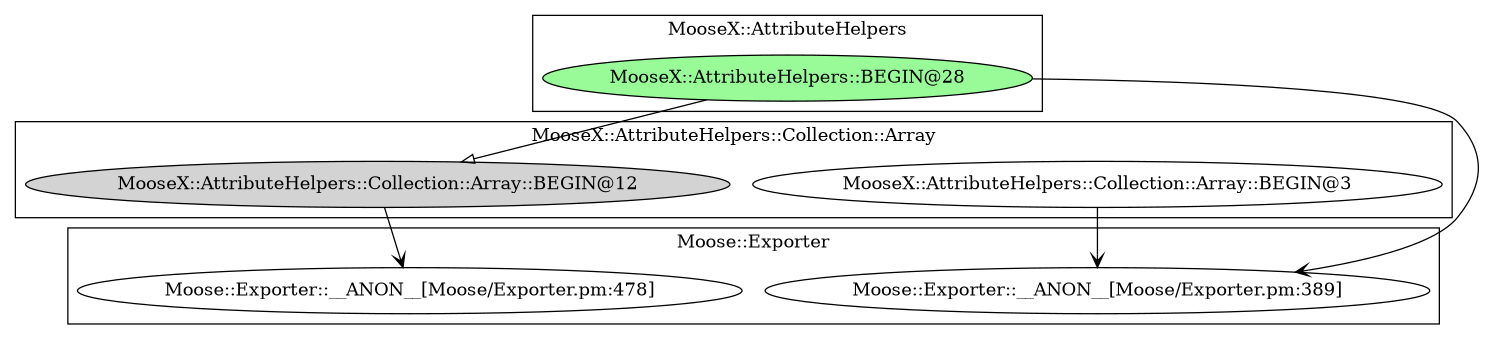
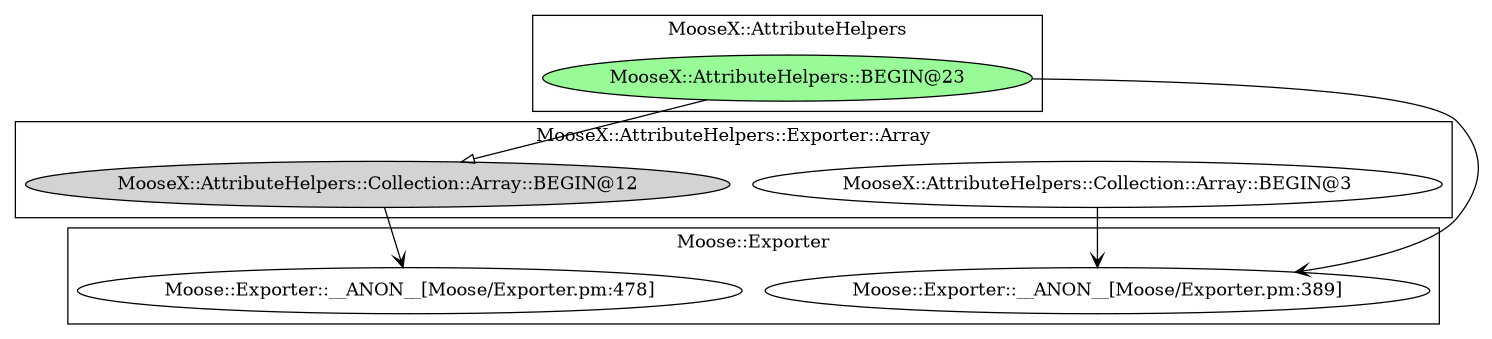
(788, 78) -> (788, 78)
(734, 136) -> (734, 136)
